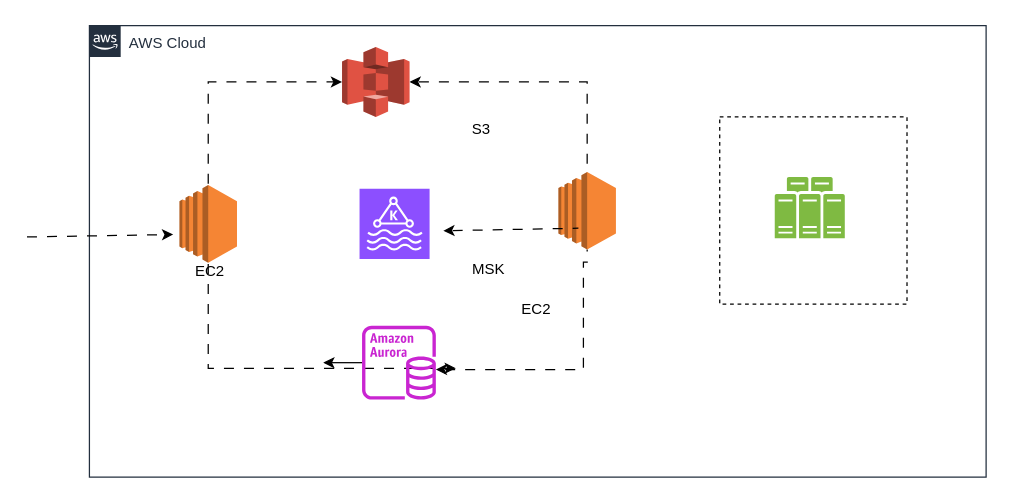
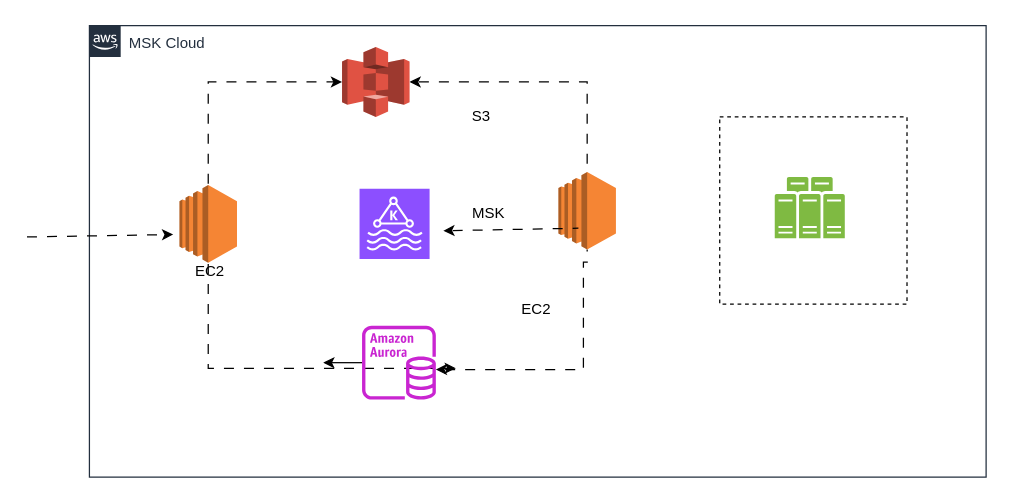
(163, 43) -> (163, 43)
(481, 129) -> (481, 117)
(488, 269) -> (488, 213)
